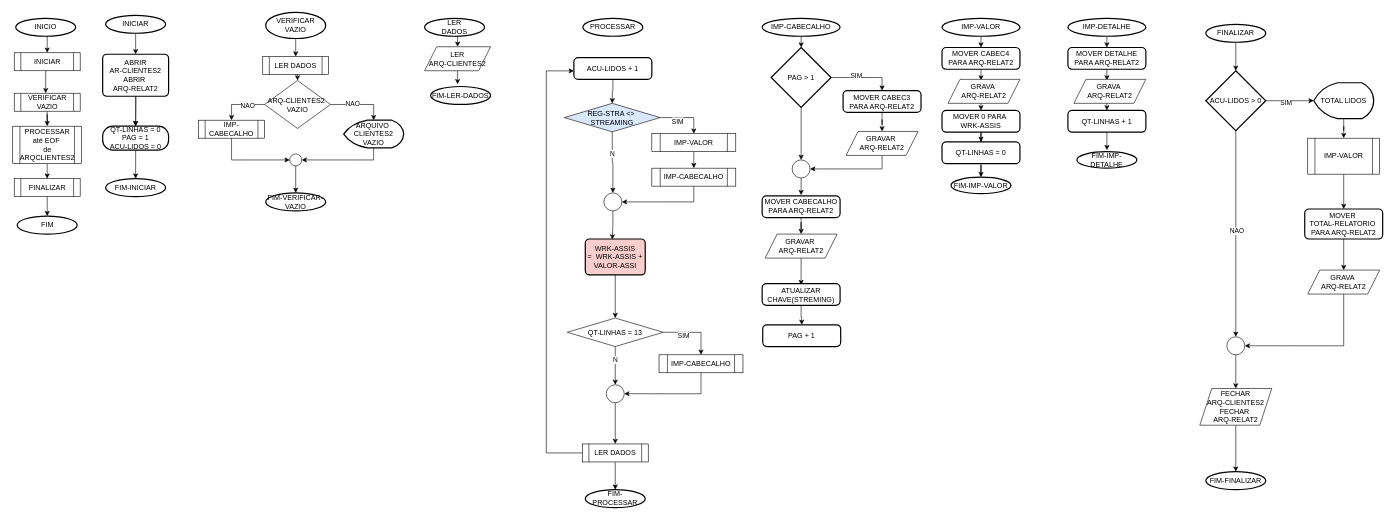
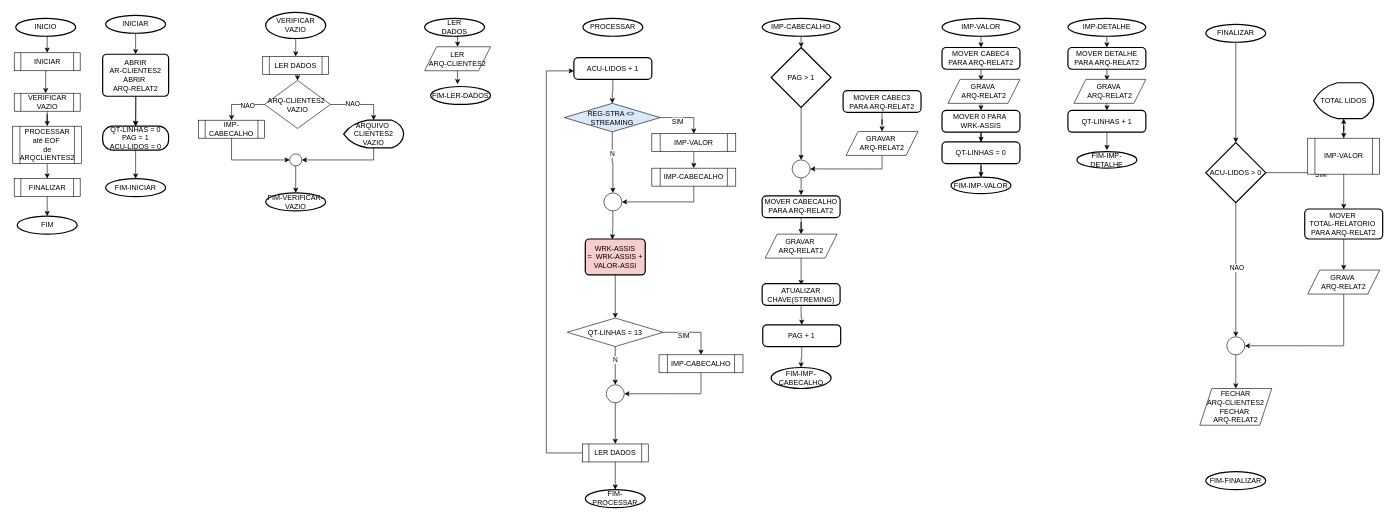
(861, 78) -> none
(1236, 101) -> (1236, 173)
none -> (801, 359)
none -> (801, 378)
(1236, 466) -> none
